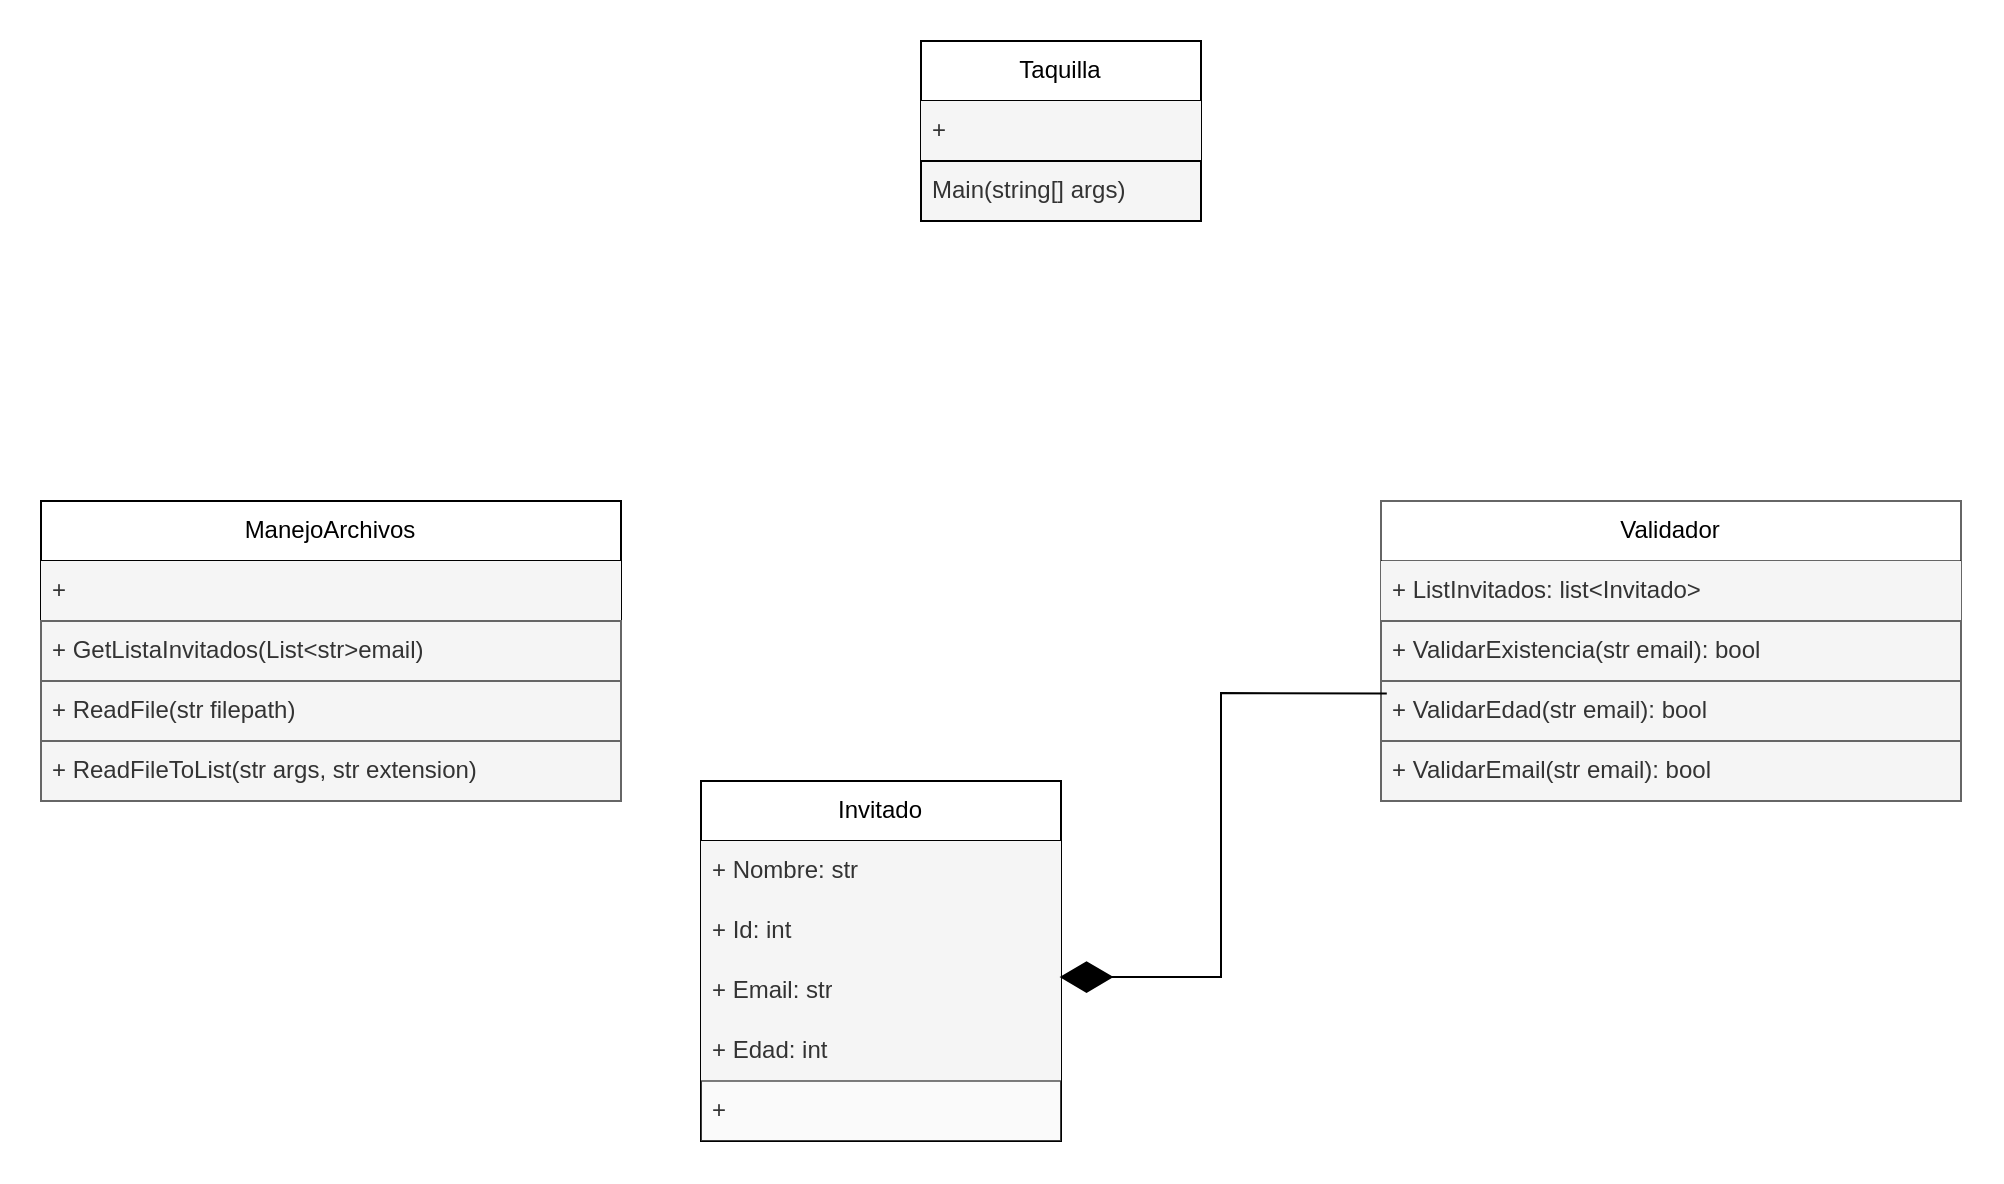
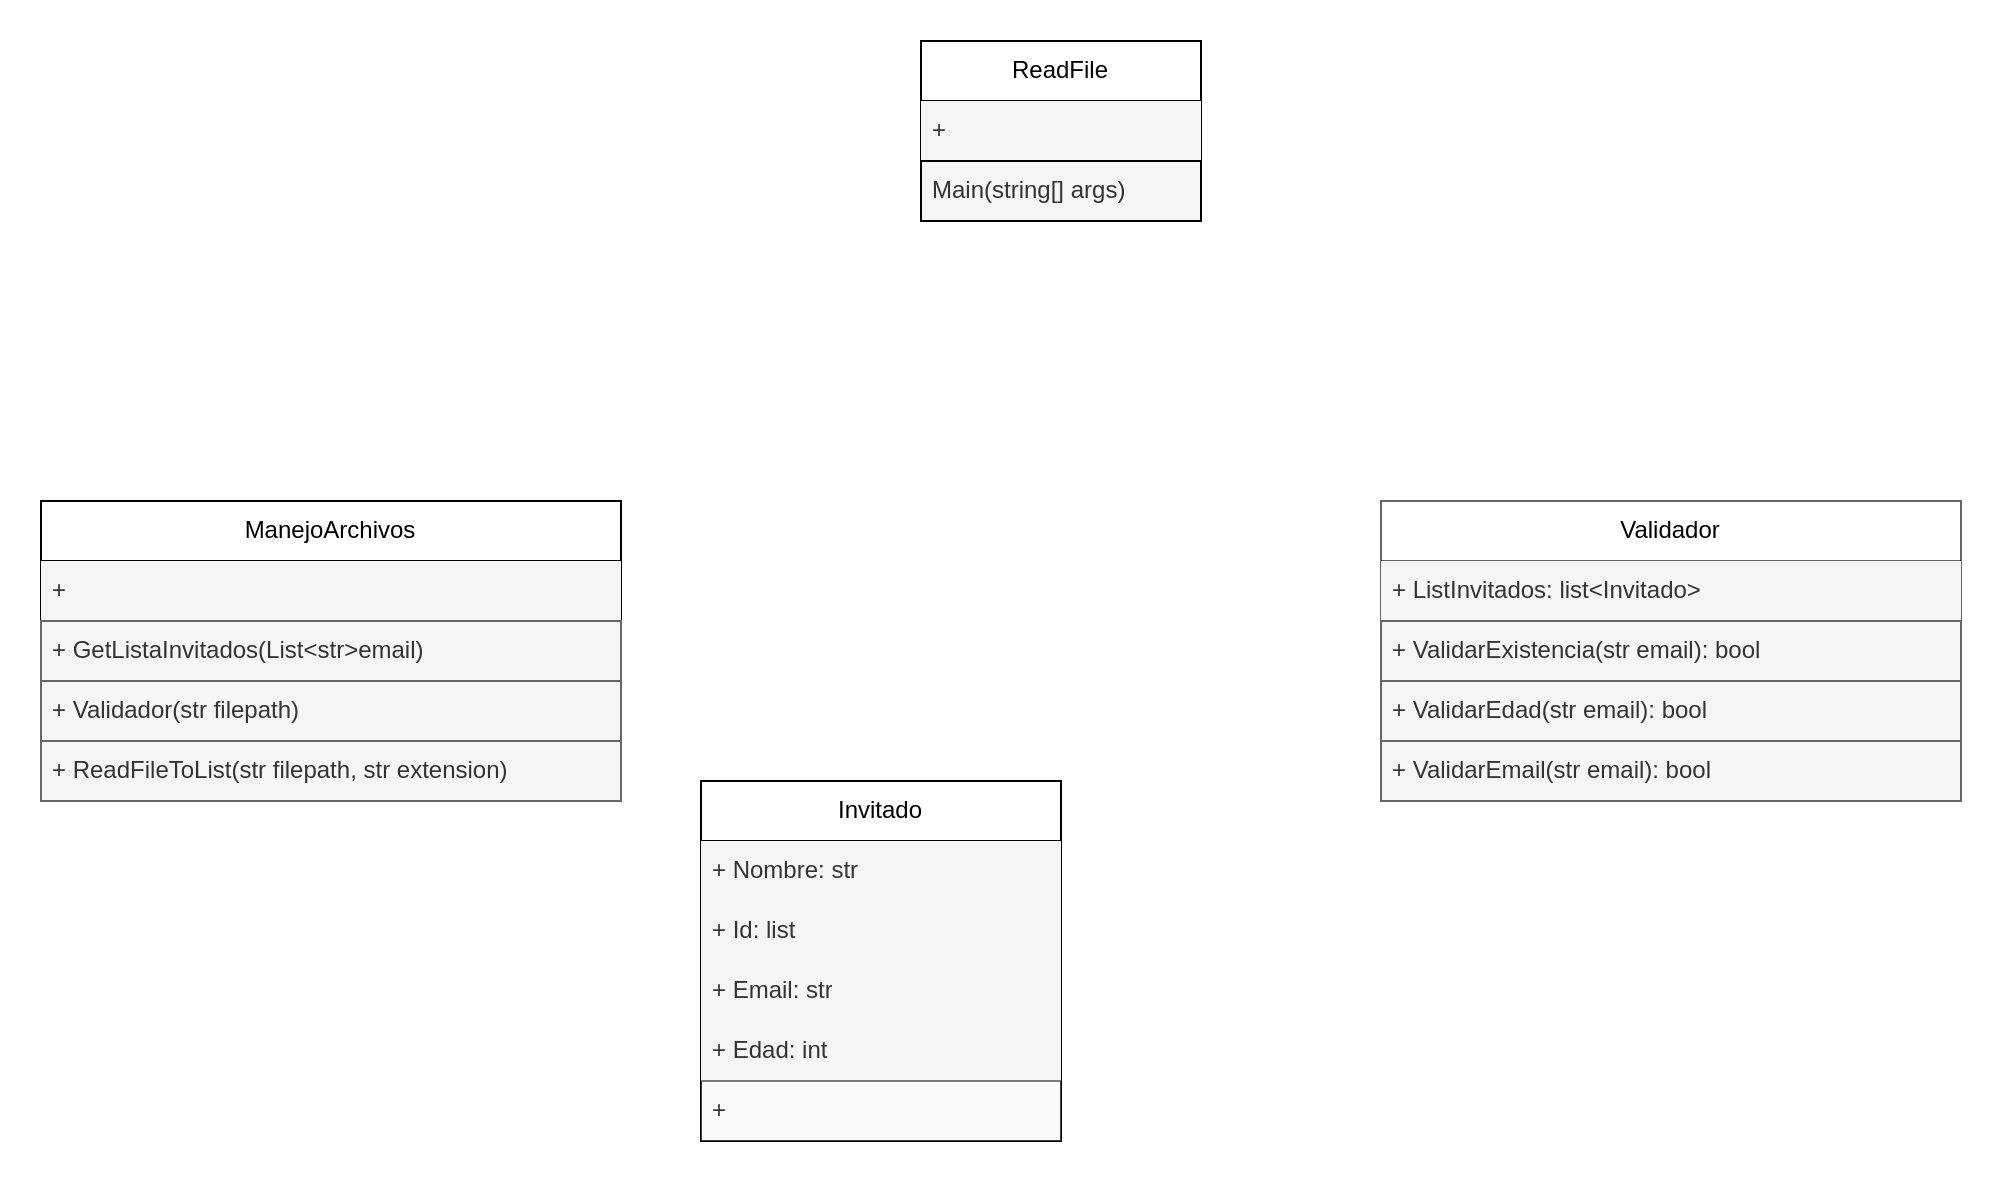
(1061, 71) -> (1061, 71)
(196, 711) -> (202, 711)
(300, 771) -> (321, 771)
(1221, 807) -> none
(761, 931) -> (765, 931)
